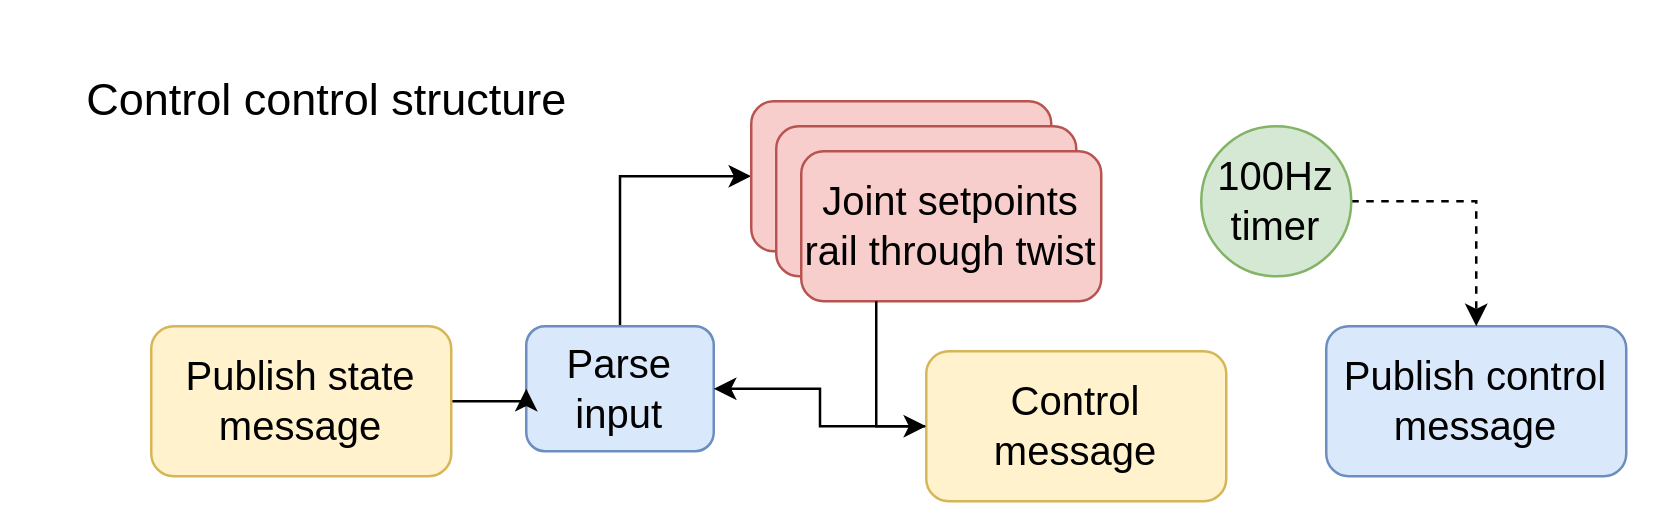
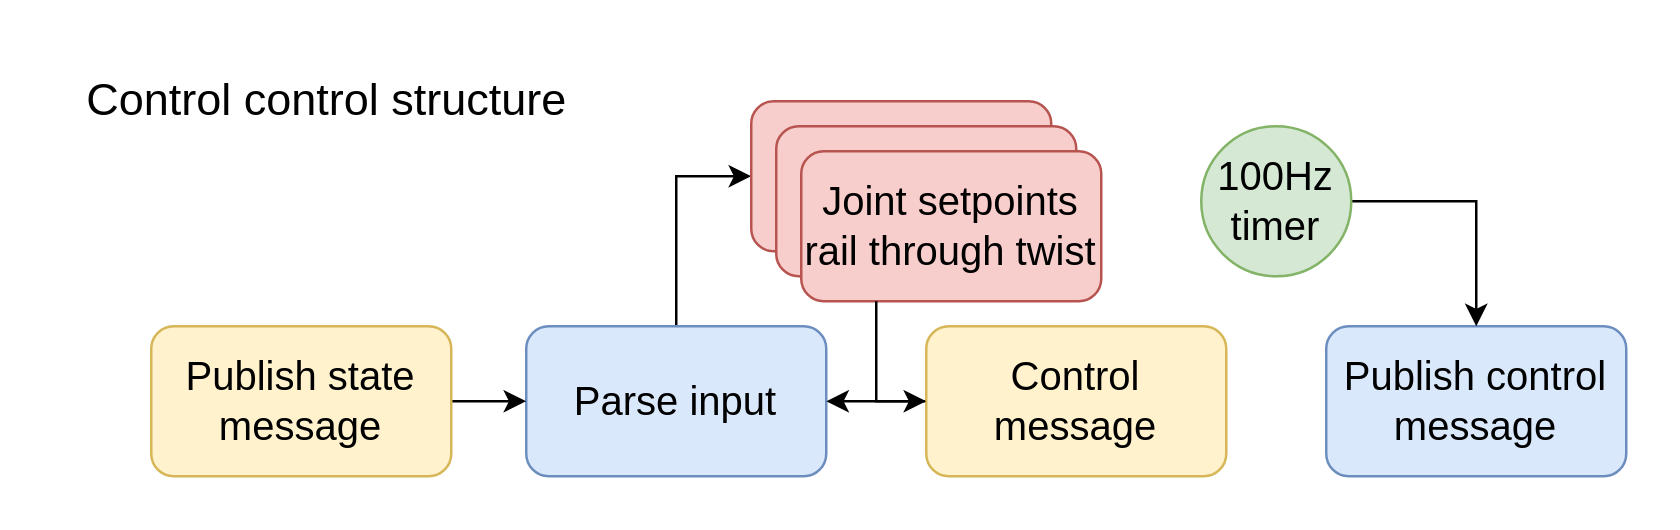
(1467, 201) -> (1467, 201)
(620, 389) -> (676, 401)
(1076, 426) -> (1076, 401)
